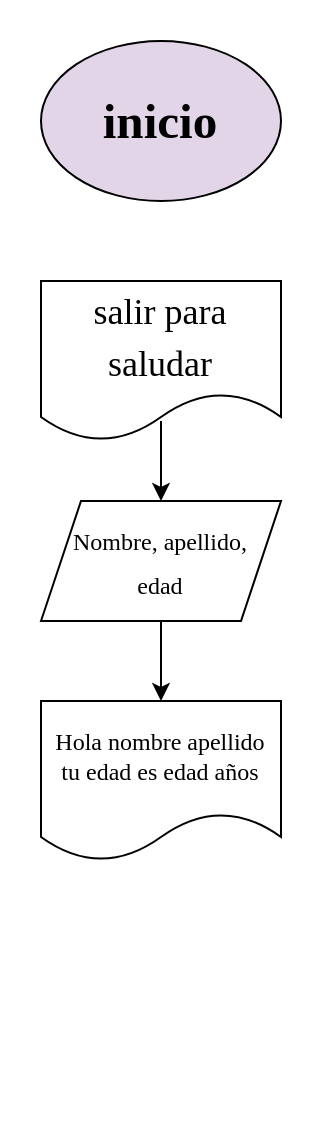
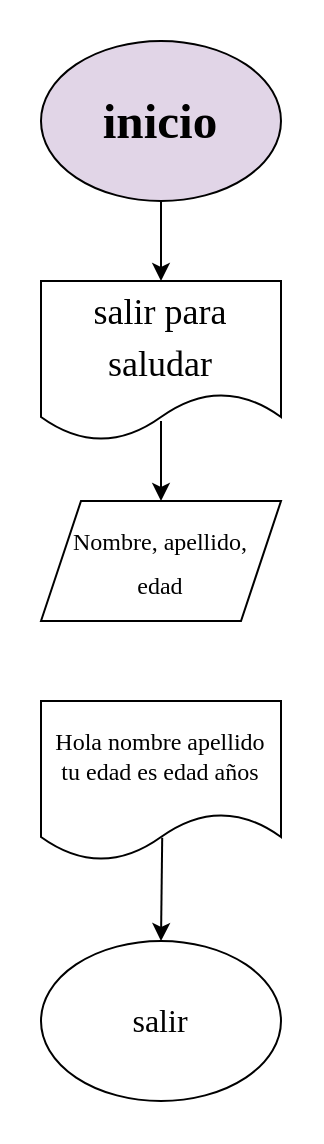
none -> (161, 234)
(161, 654) -> none
none -> (162, 883)
none -> (161, 1021)
